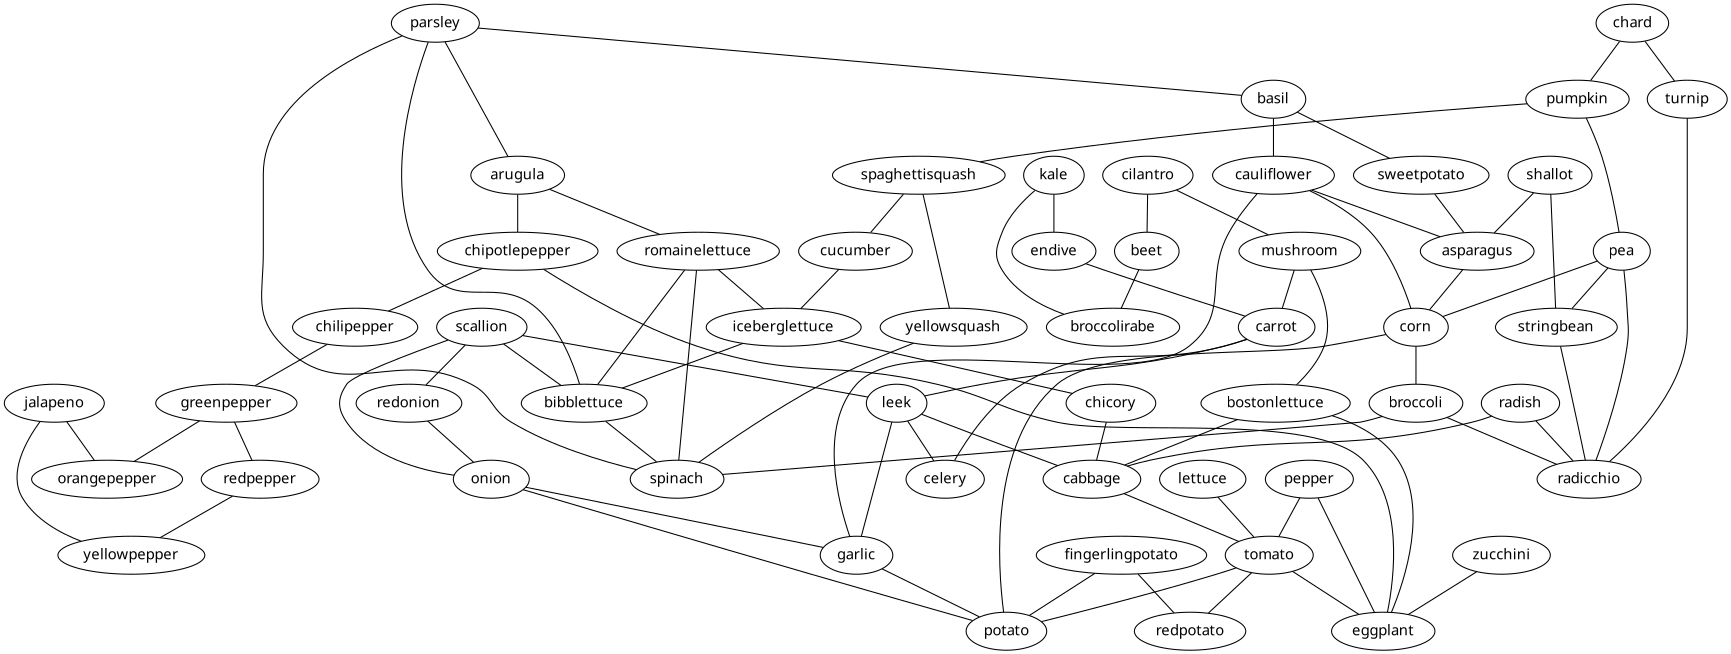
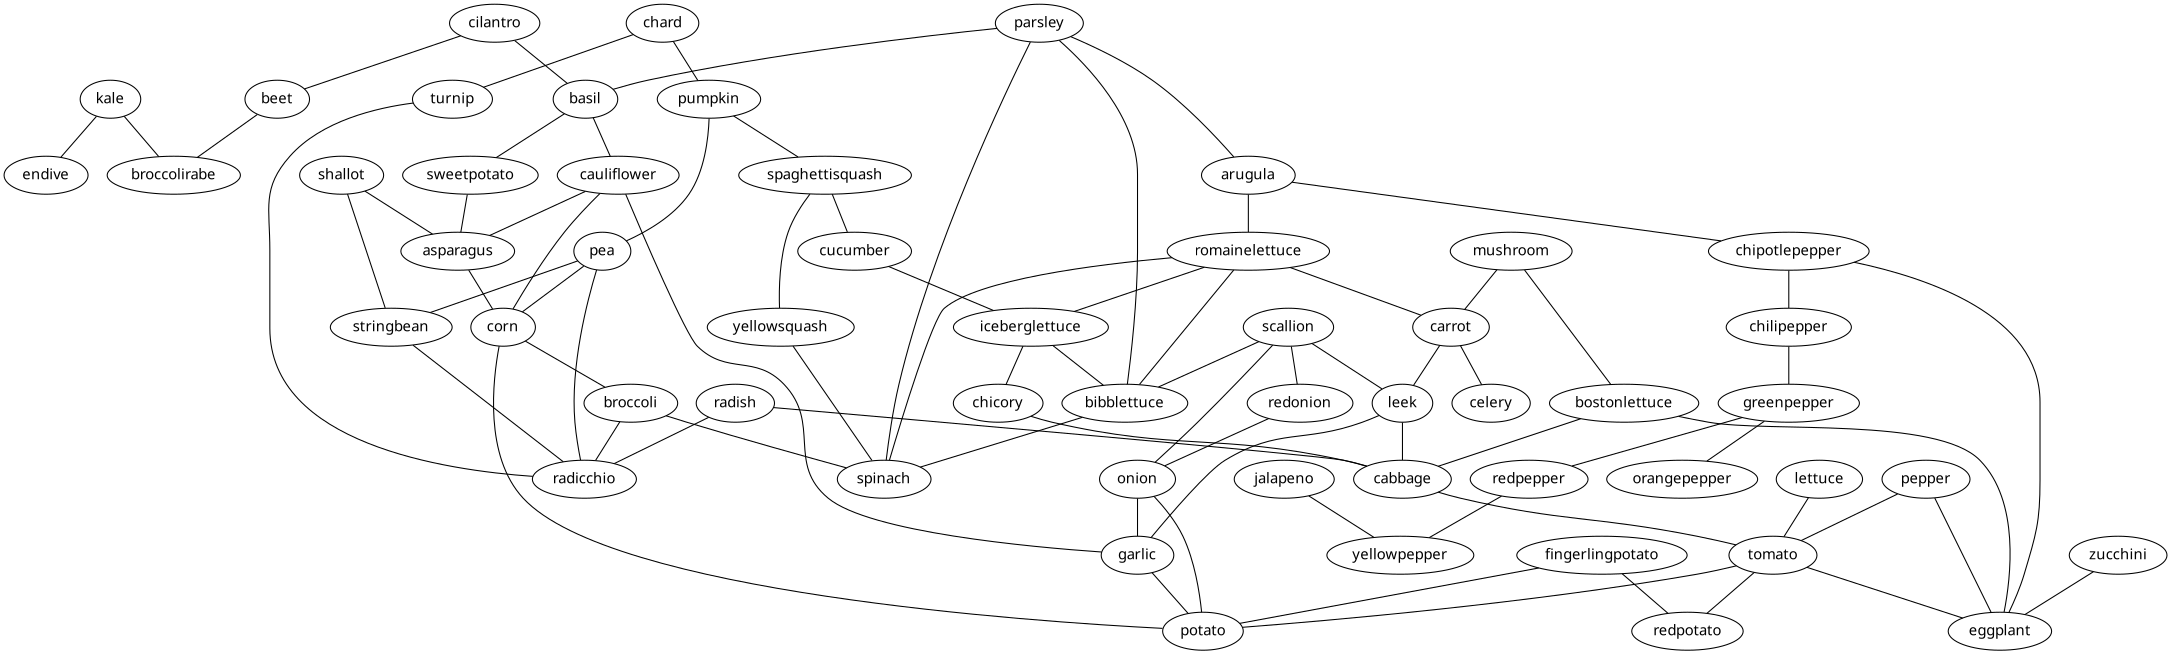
(1222, 212) -> (538, 60)
(1165, 290) -> (1356, 291)
(81, 441) -> none
(921, 441) -> none
